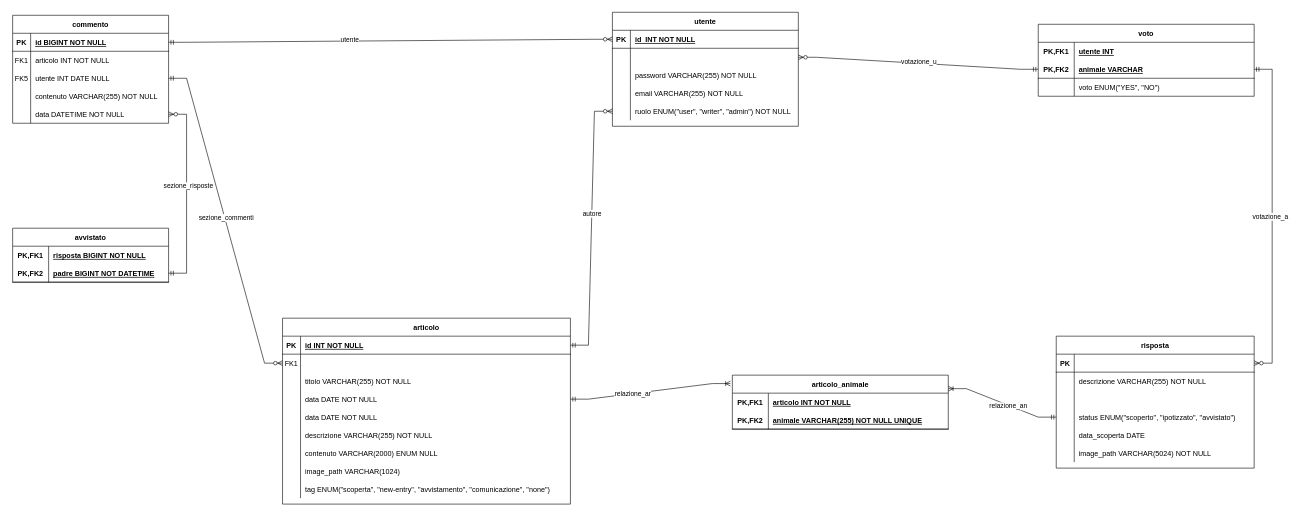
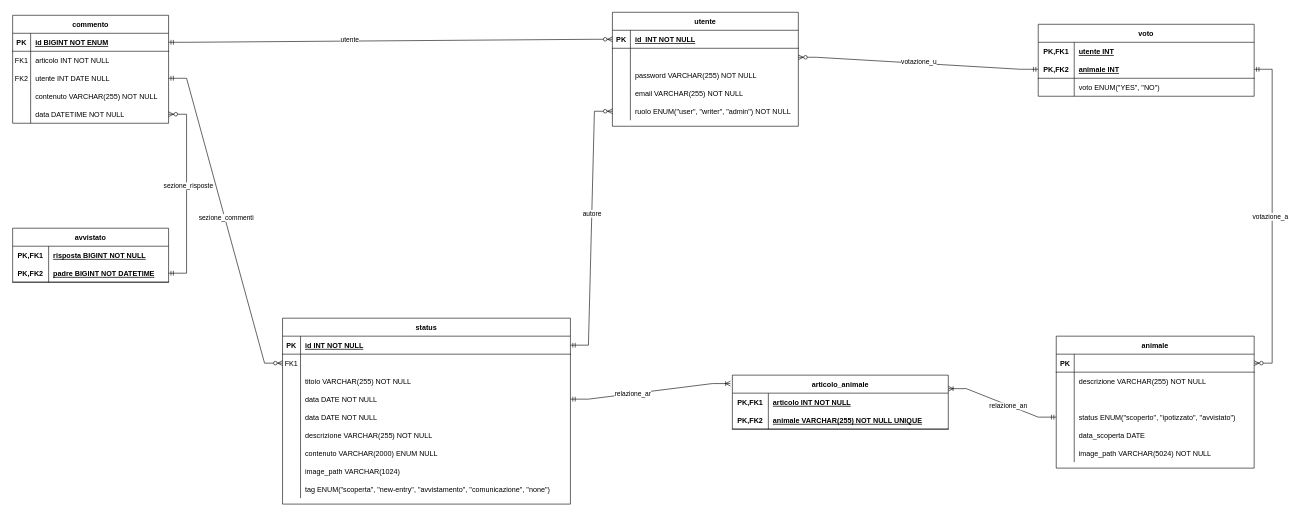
(67, 43) -> (67, 43)
(1106, 70) -> (1098, 70)
(21, 79) -> (21, 79)
(426, 328) -> (426, 328)
(1155, 346) -> (1155, 346)
